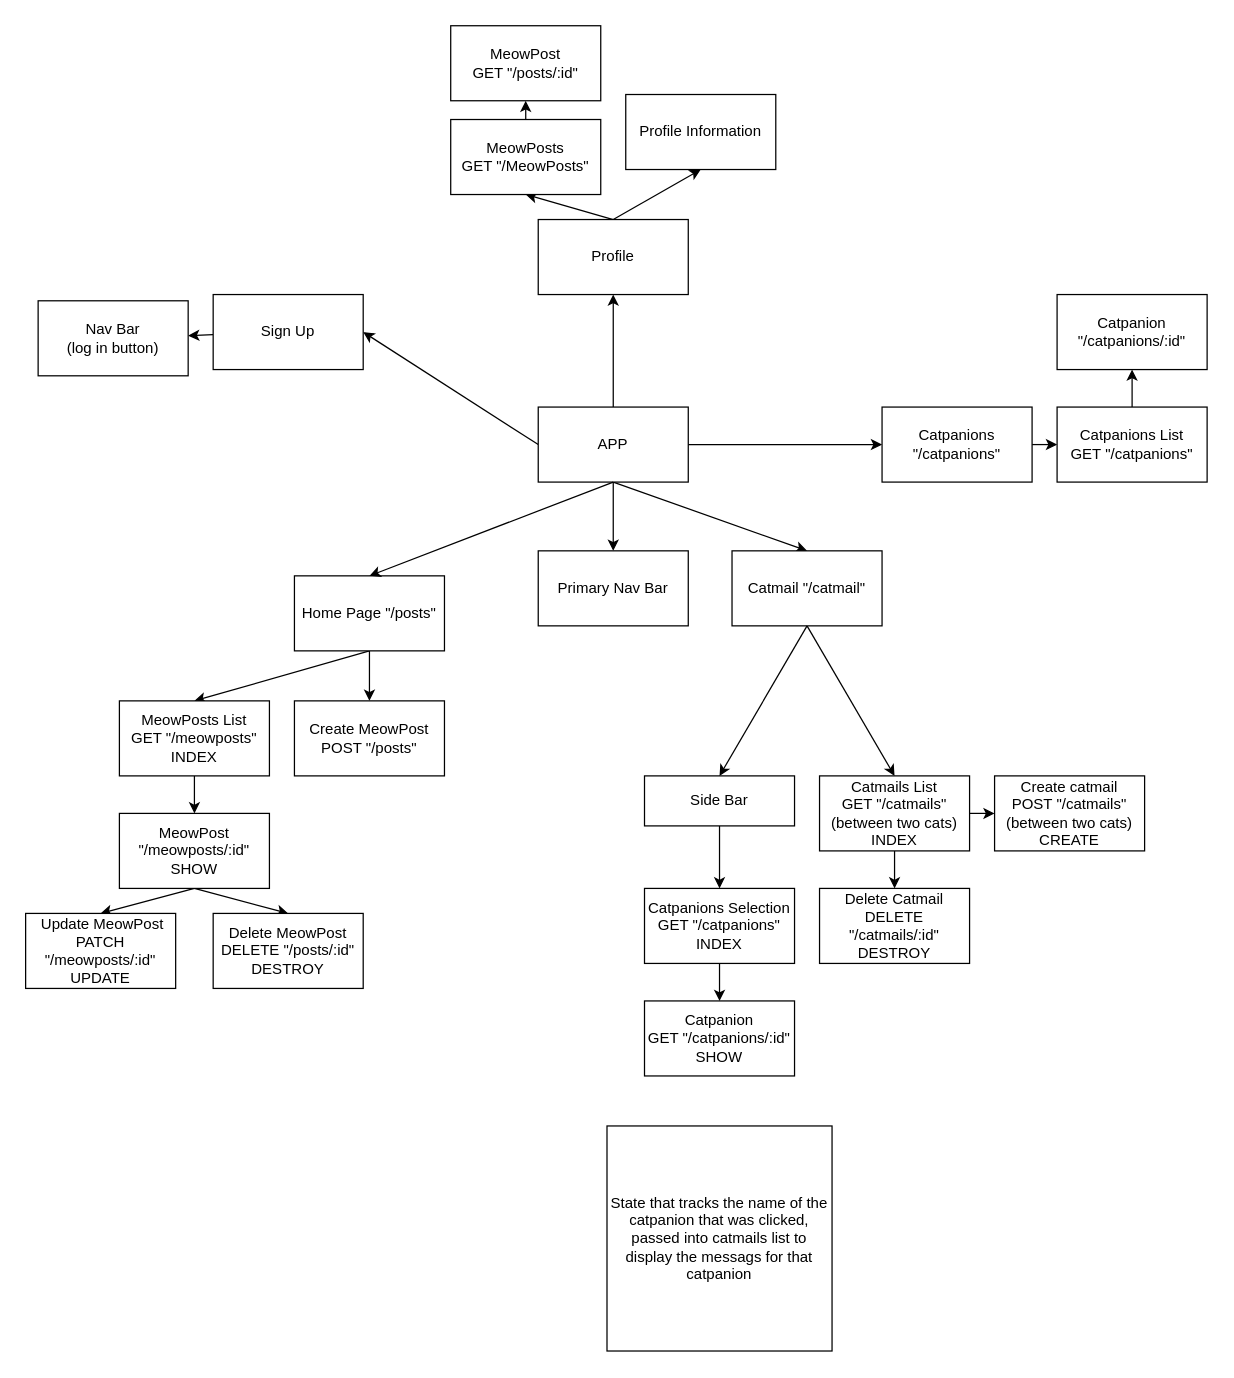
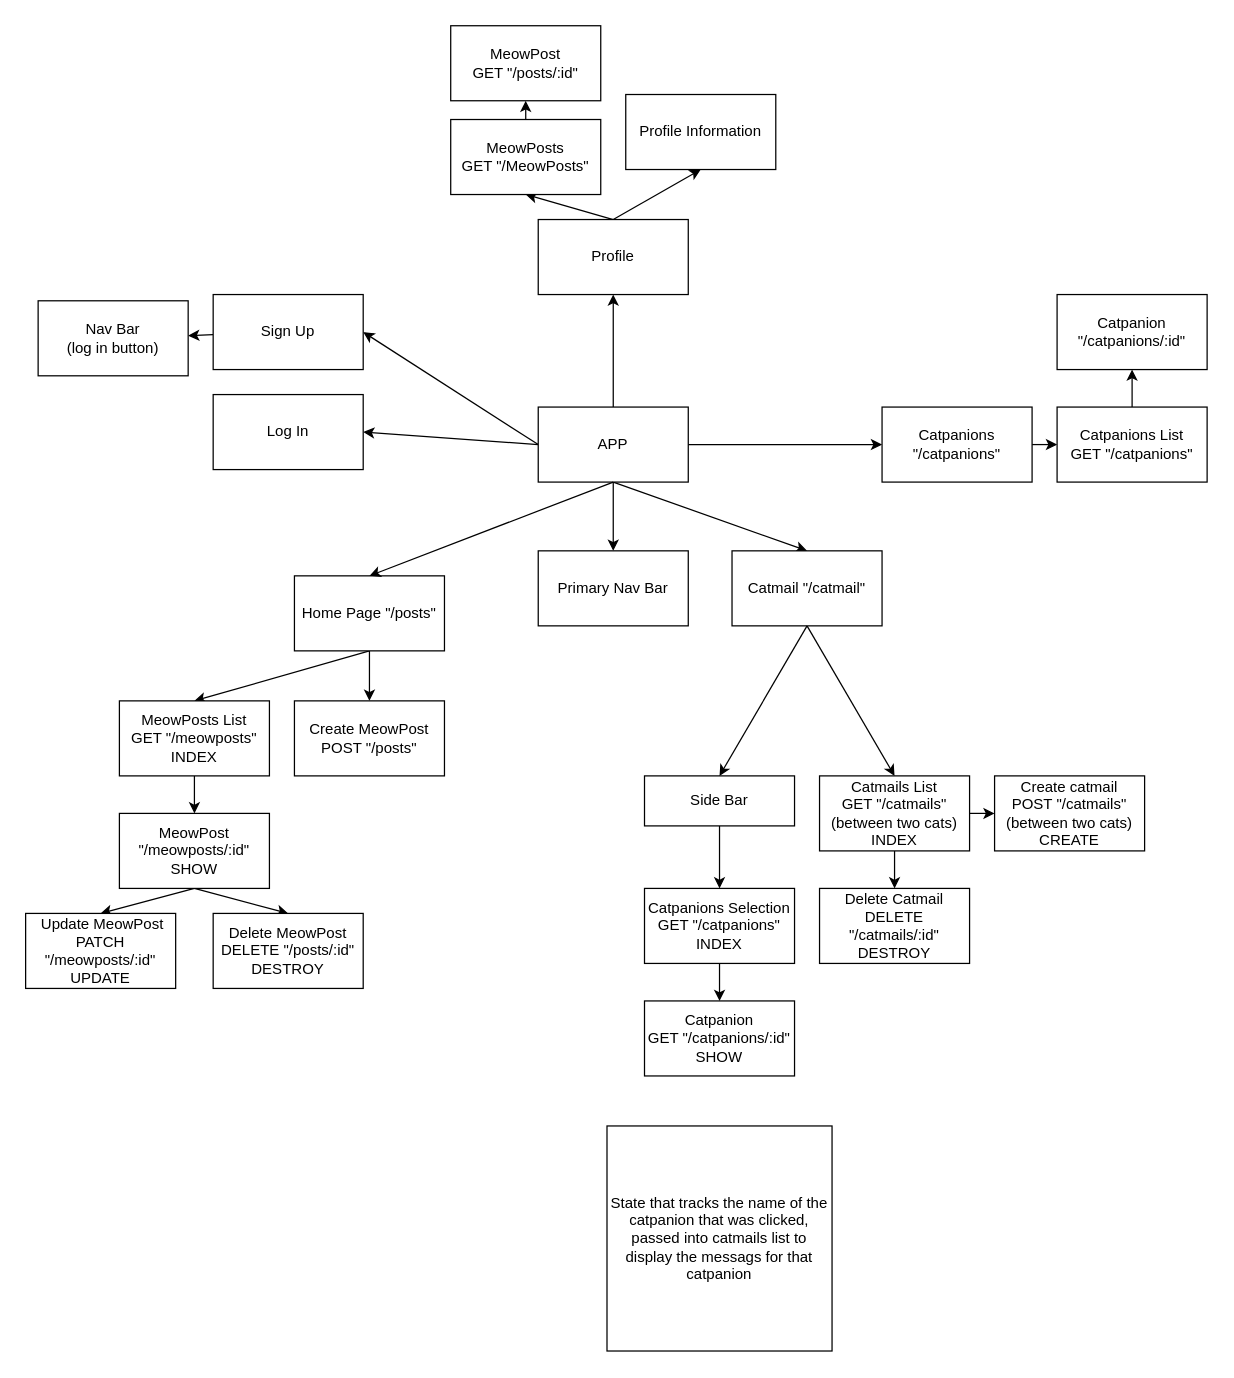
none -> (288, 432)
none -> (453, 438)
